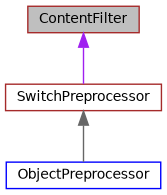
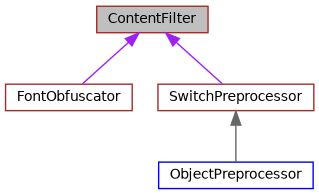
none -> (69, 97)
